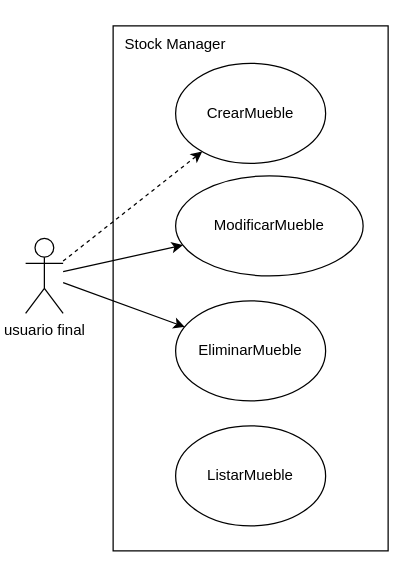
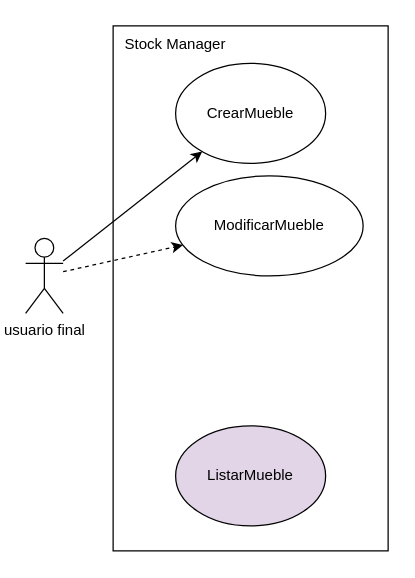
(129, 209) -> (129, 209)
(119, 259) -> (119, 259)
(120, 303) -> none
(251, 351) -> none
(251, 476) -> (251, 476)
